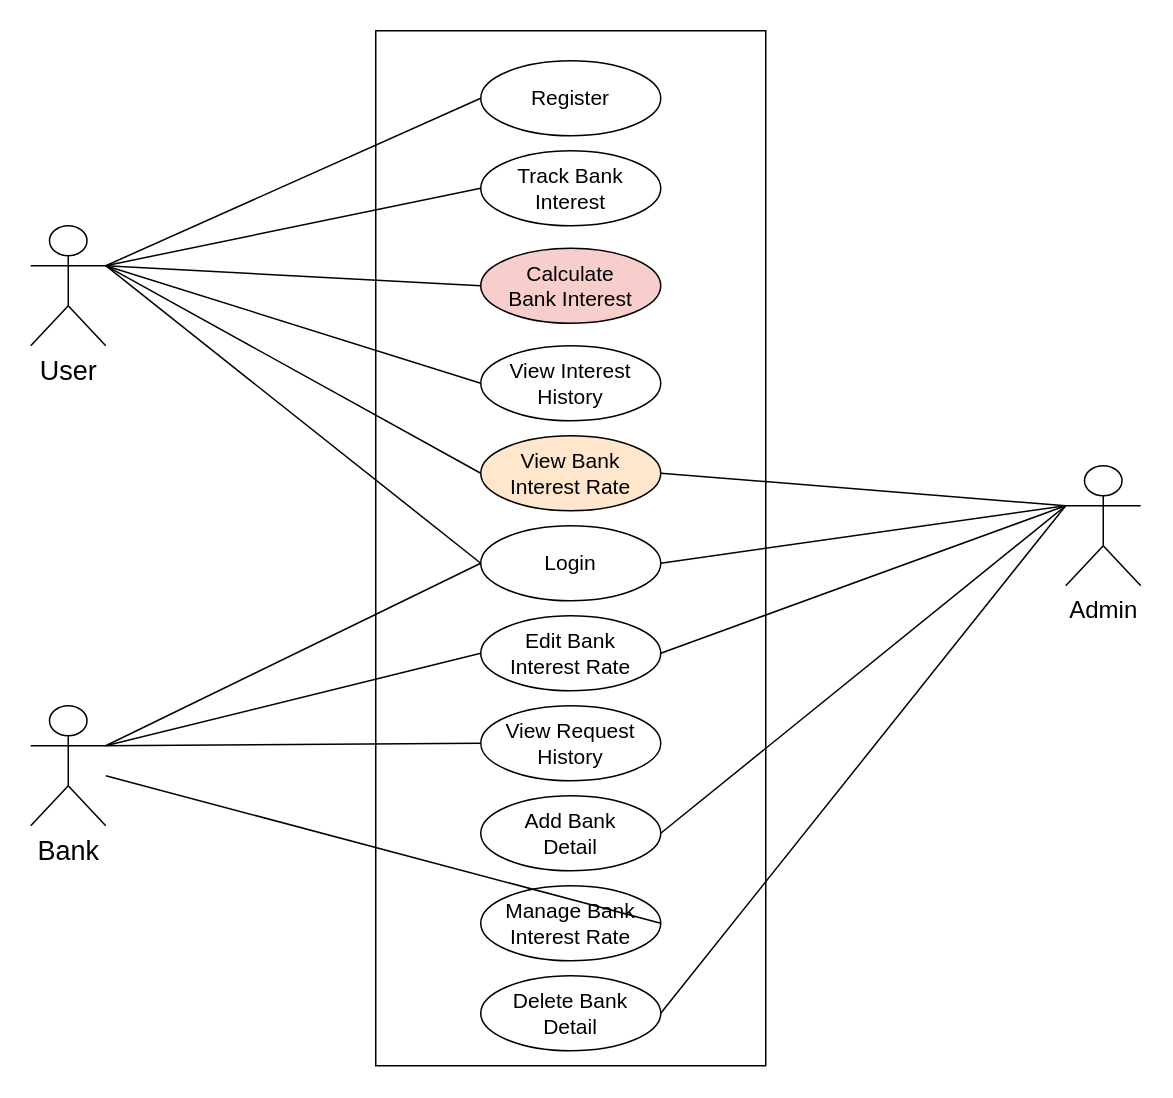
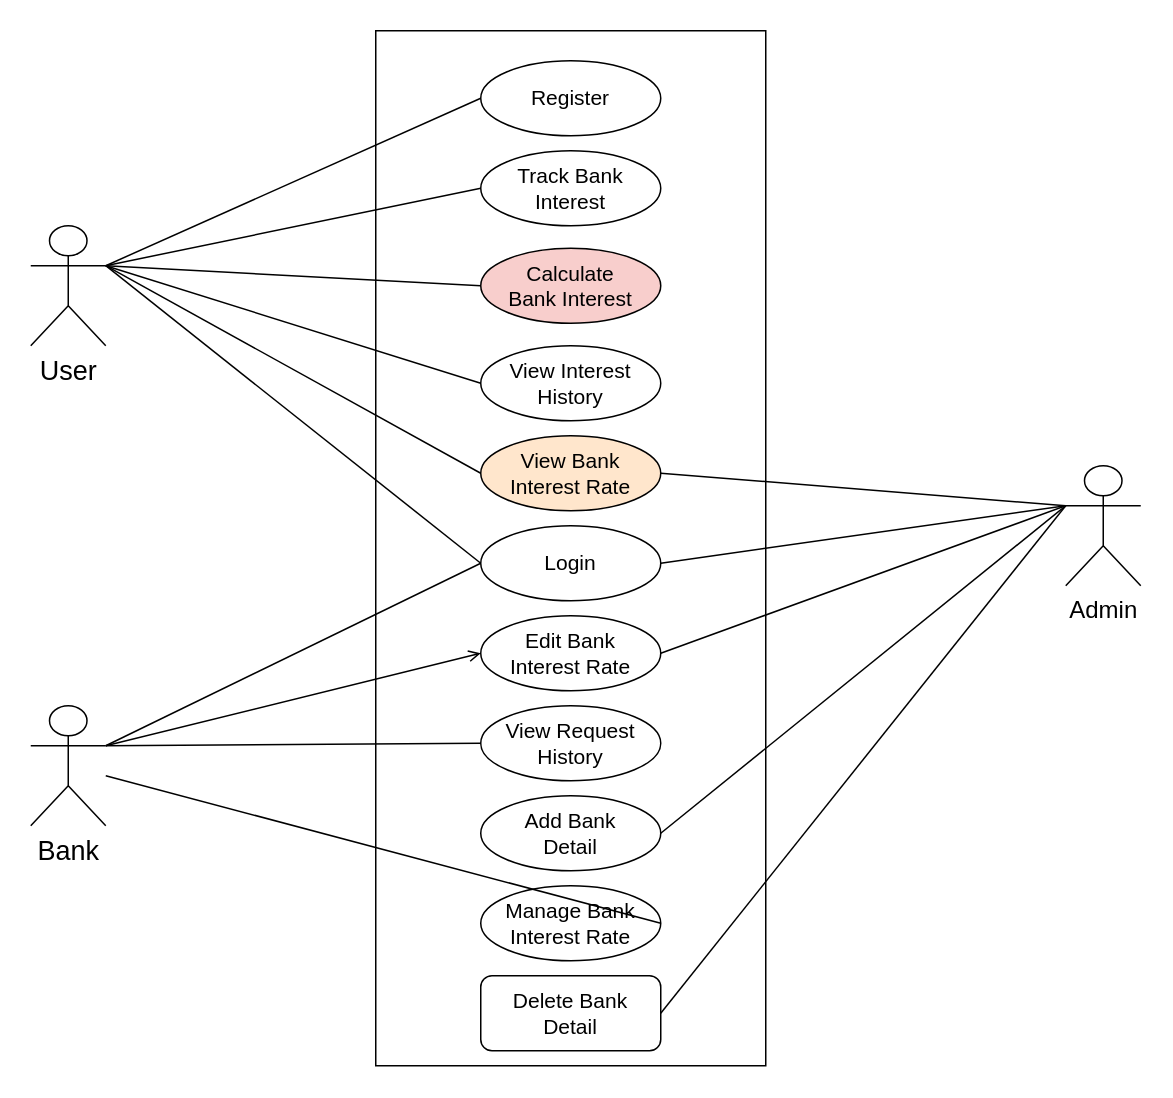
(474, 655) -> (474, 655)
(571, 1013) -> (571, 1013)
